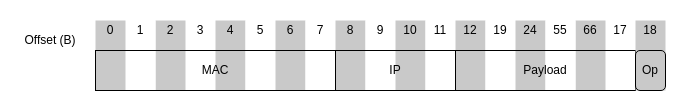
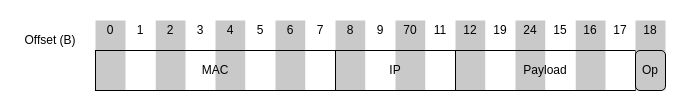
(411, 31) -> (411, 31)
(561, 31) -> (561, 31)
(591, 31) -> (591, 31)
